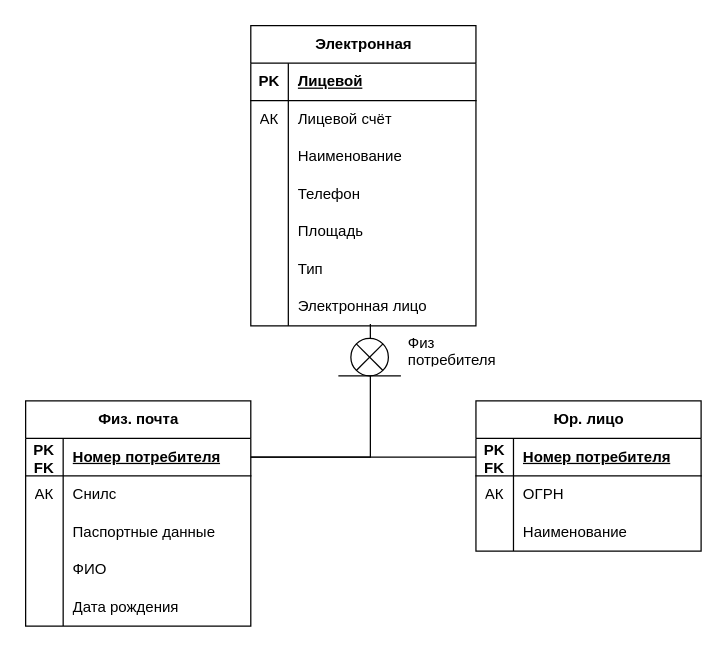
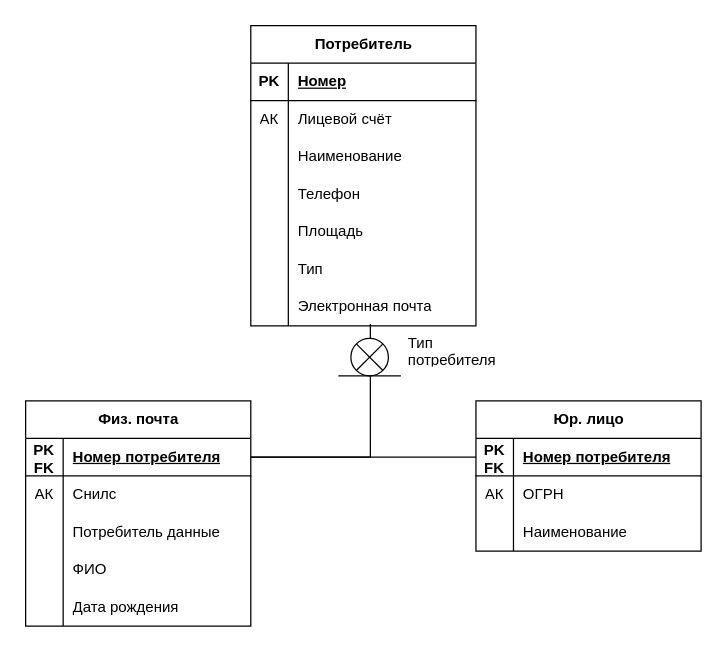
(364, 44) -> (364, 44)
(328, 82) -> (319, 82)
(363, 307) -> (368, 307)
(452, 352) -> (452, 352)
(143, 532) -> (147, 532)
